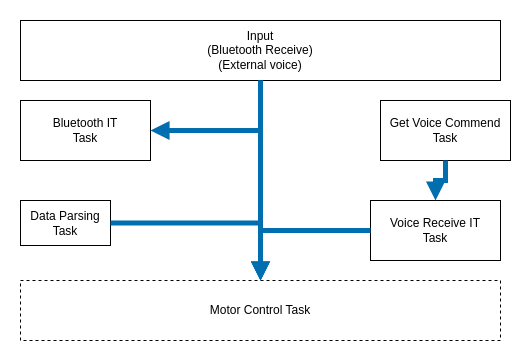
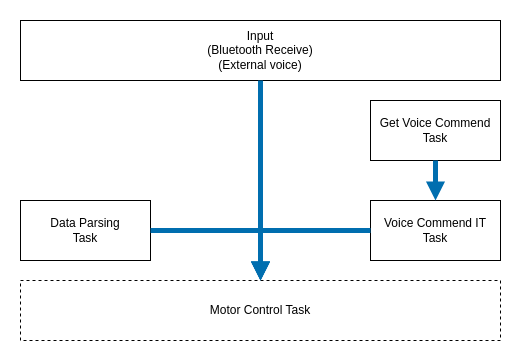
(86, 131) -> none
(213, 131) -> none
(446, 131) -> (436, 131)
(66, 223) -> (86, 231)
(436, 231) -> (436, 231)
